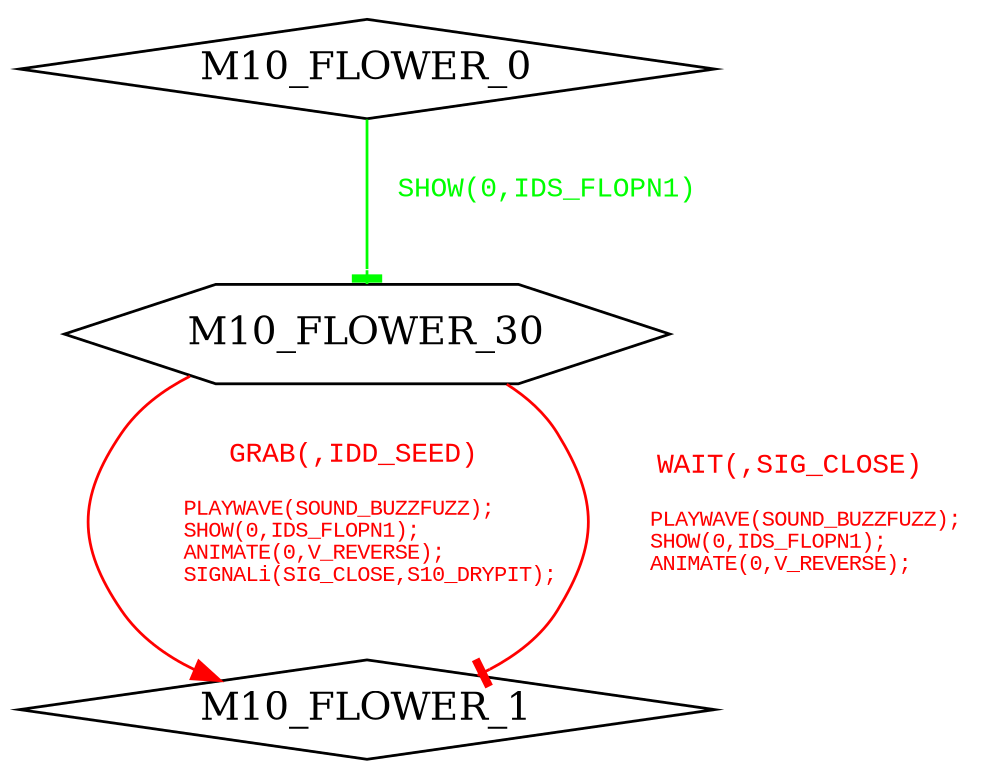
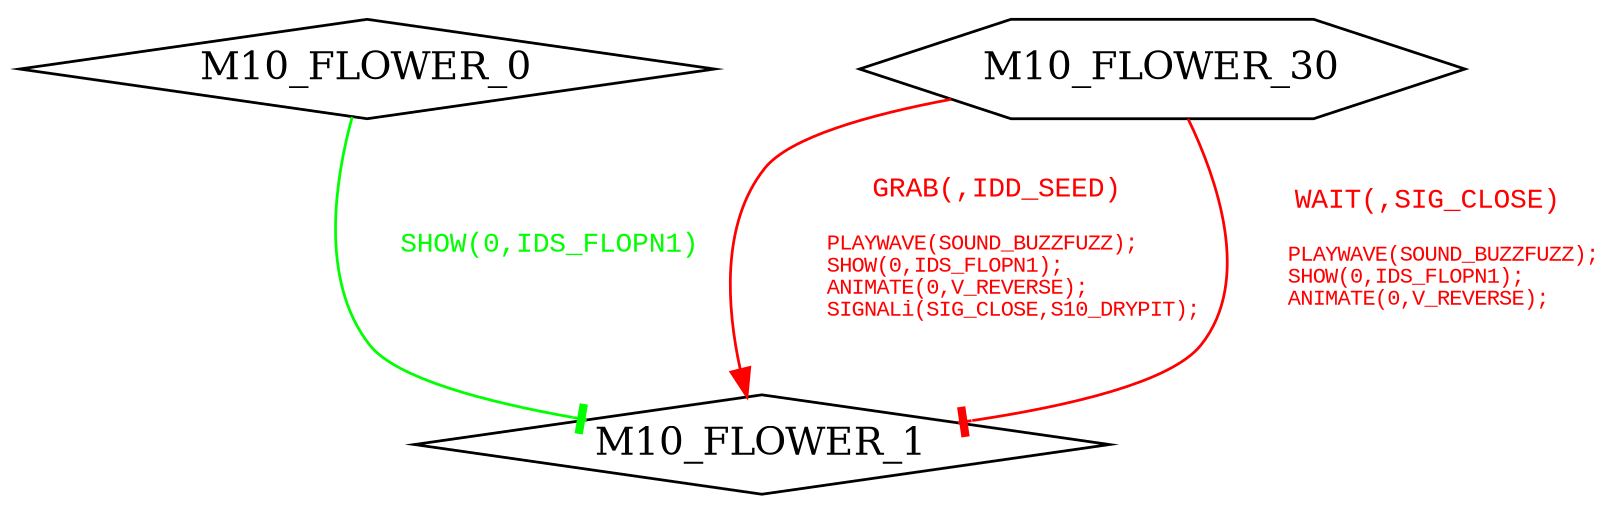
(367, 194) -> (365, 337)
